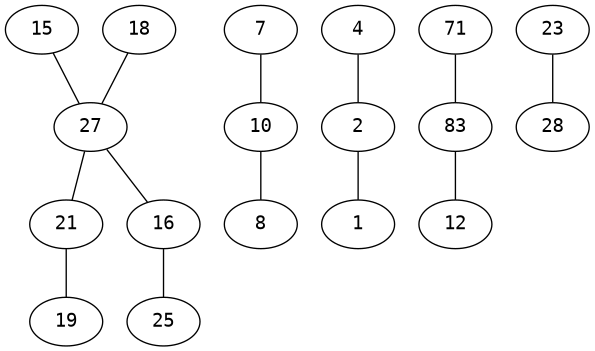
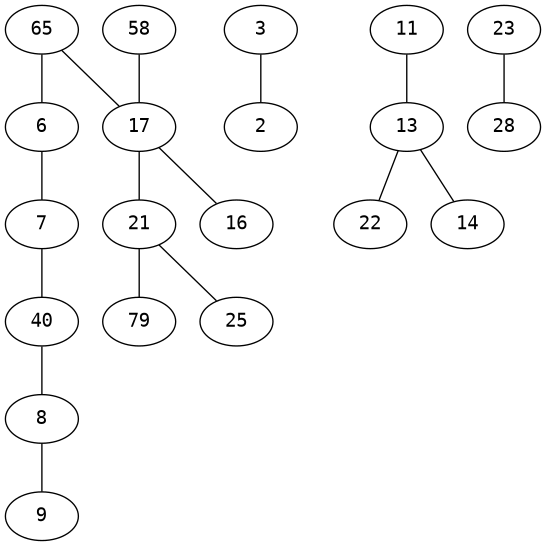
(42, 30) -> (42, 30)
(139, 30) -> (139, 30)
(358, 30) -> (261, 30)
(455, 30) -> (407, 30)
none -> (42, 127)
(91, 127) -> (139, 127)
(261, 127) -> (42, 322)
(455, 127) -> (407, 127)
(358, 224) -> none
(455, 224) -> (370, 224)
none -> (468, 224)
(164, 273) -> (188, 273)
(66, 322) -> (139, 322)
none -> (42, 516)
